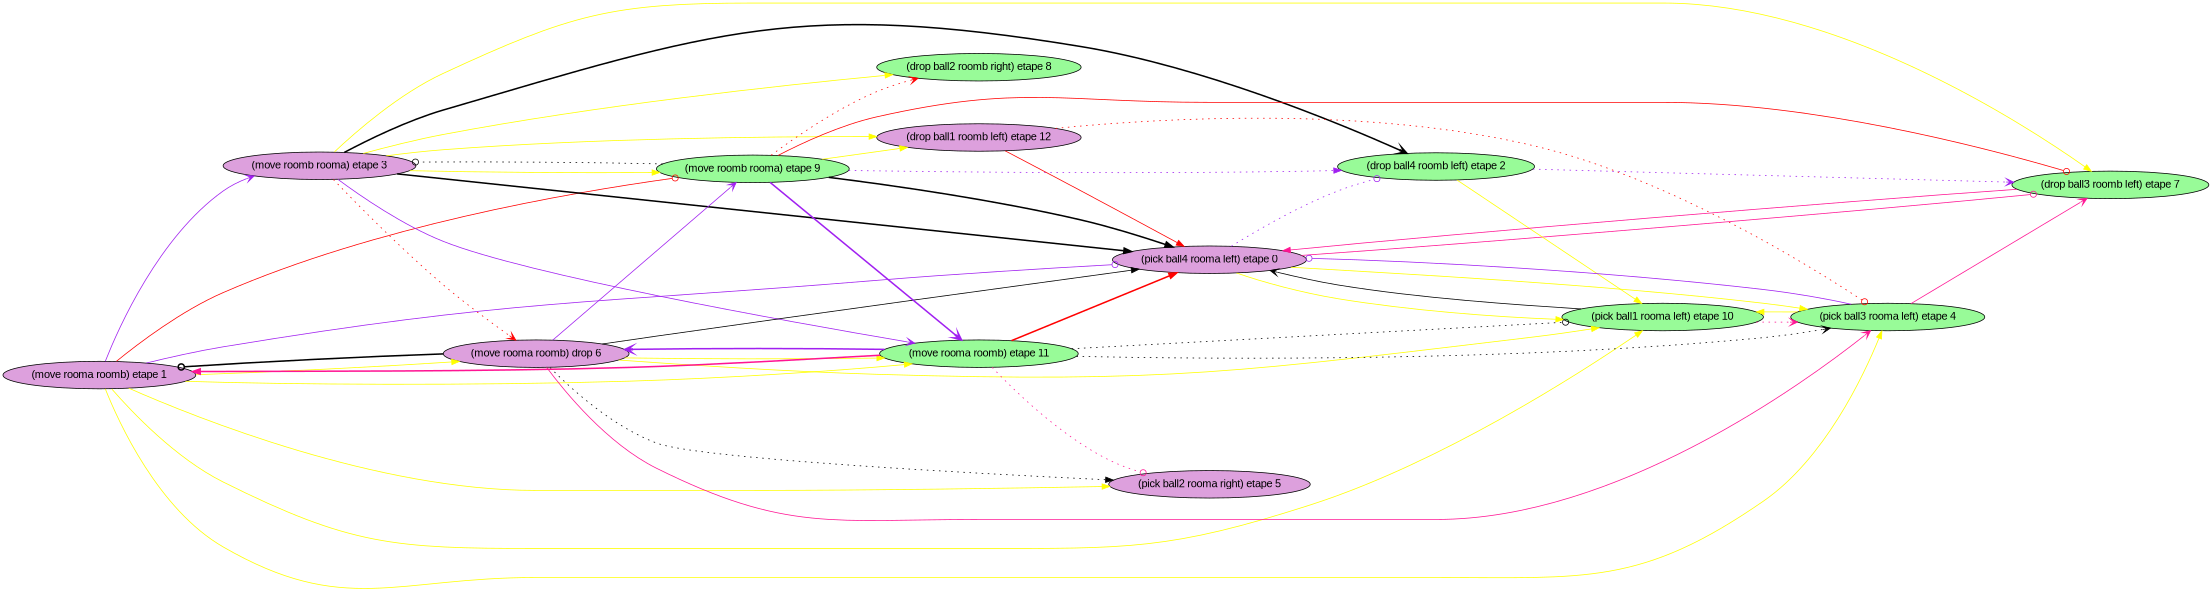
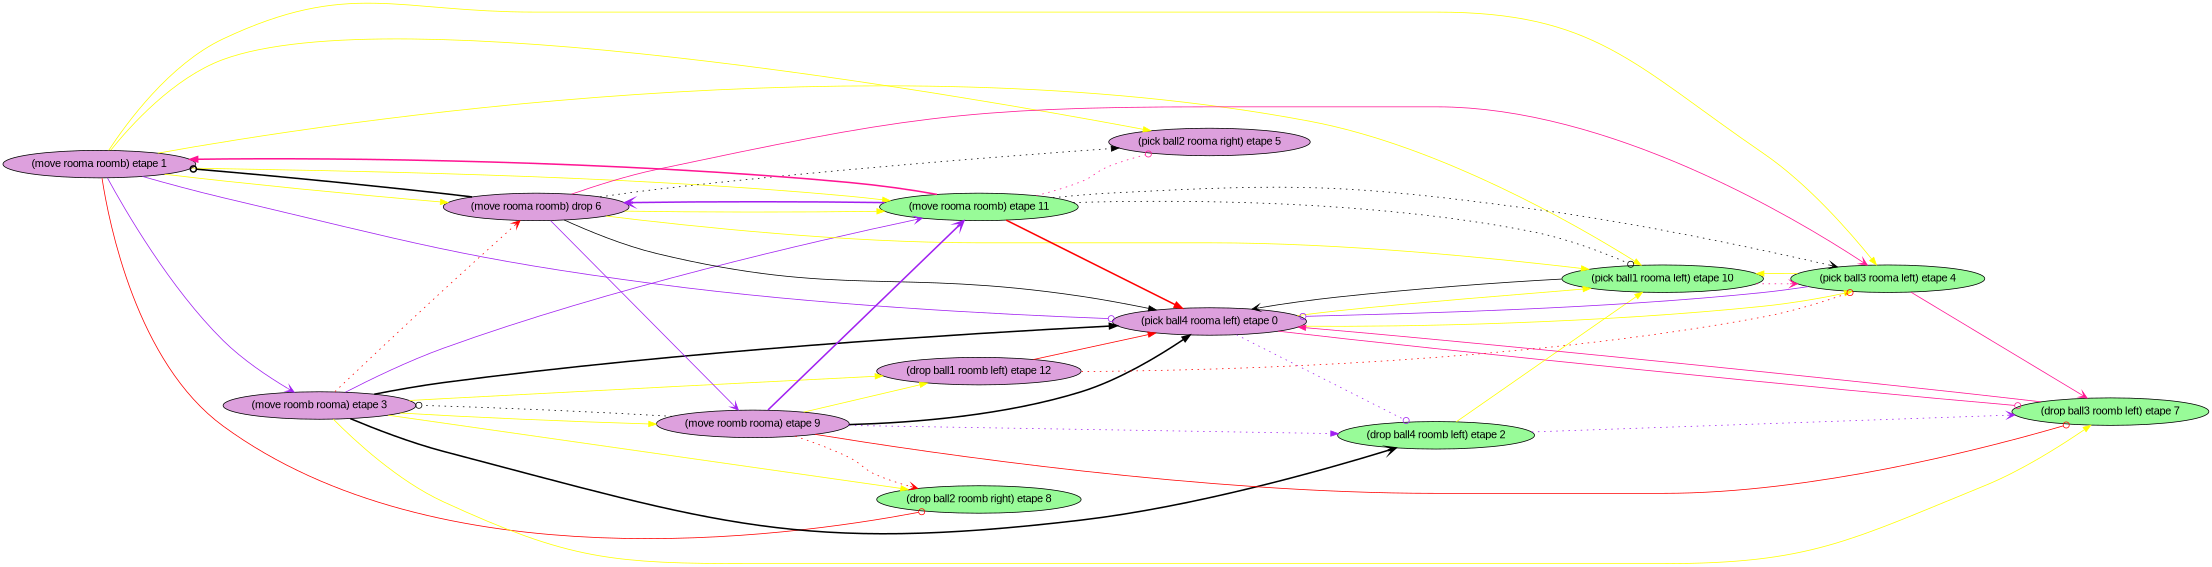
(753, 169) -> (753, 424)
(382, 238) -> (422, 513)
